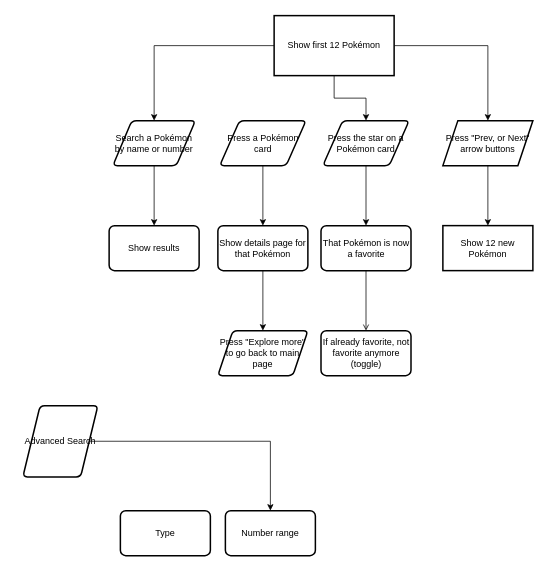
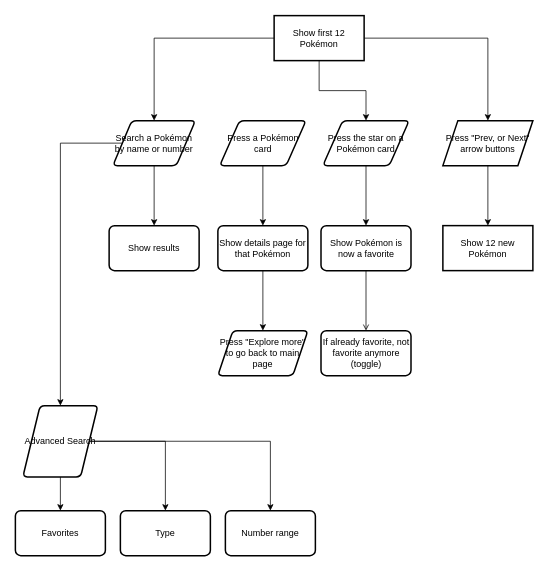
(334, 45) -> (319, 38)
(366, 248) -> (366, 248)
none -> (60, 270)
none -> (165, 474)
none -> (60, 491)
none -> (60, 533)
